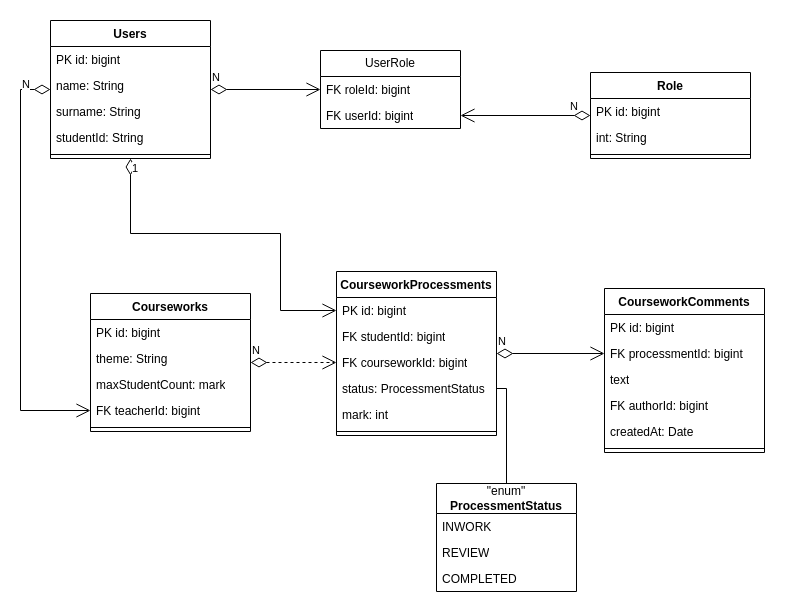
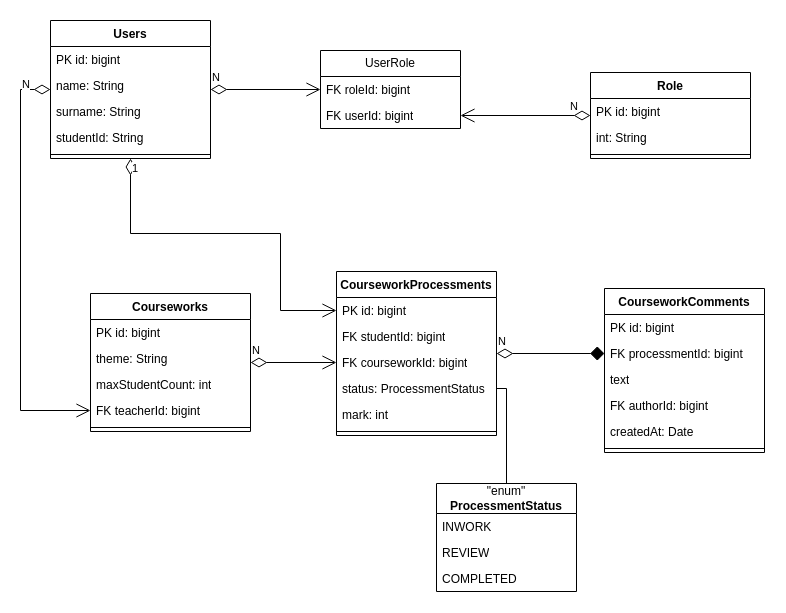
(595, 354) -> (590, 354)
(300, 363) -> (300, 363)
(164, 386) -> (159, 386)
